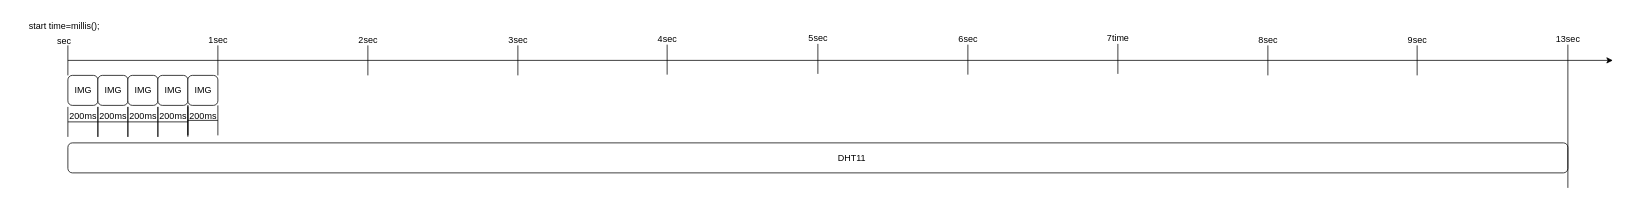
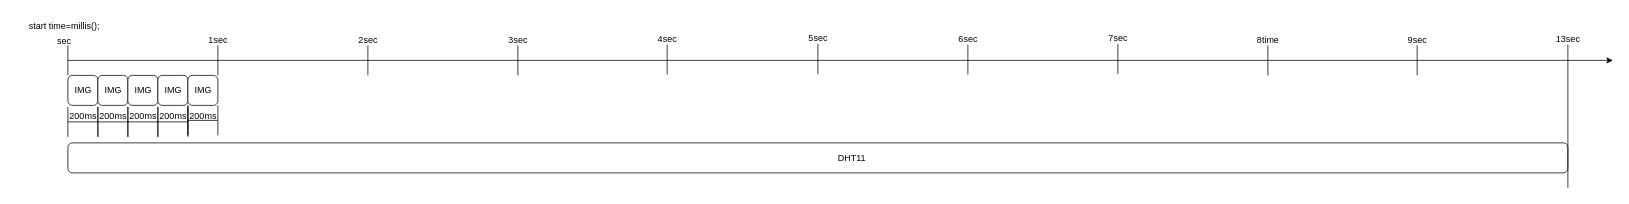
(1118, 39) -> (1118, 39)
(1268, 40) -> (1268, 40)
